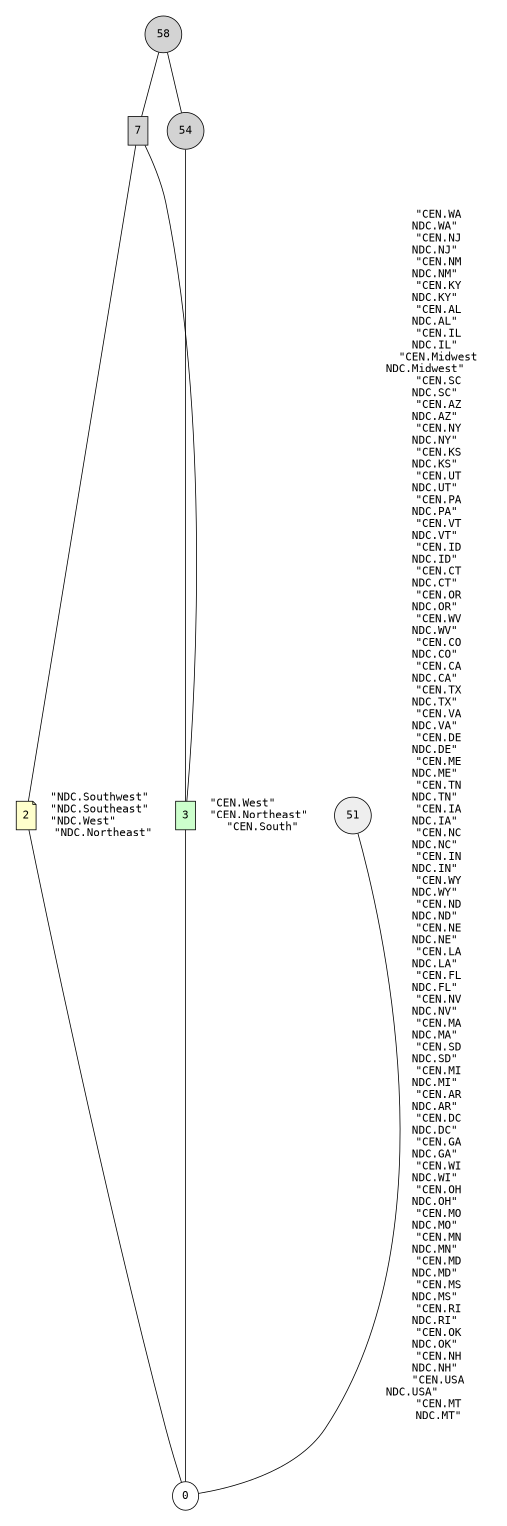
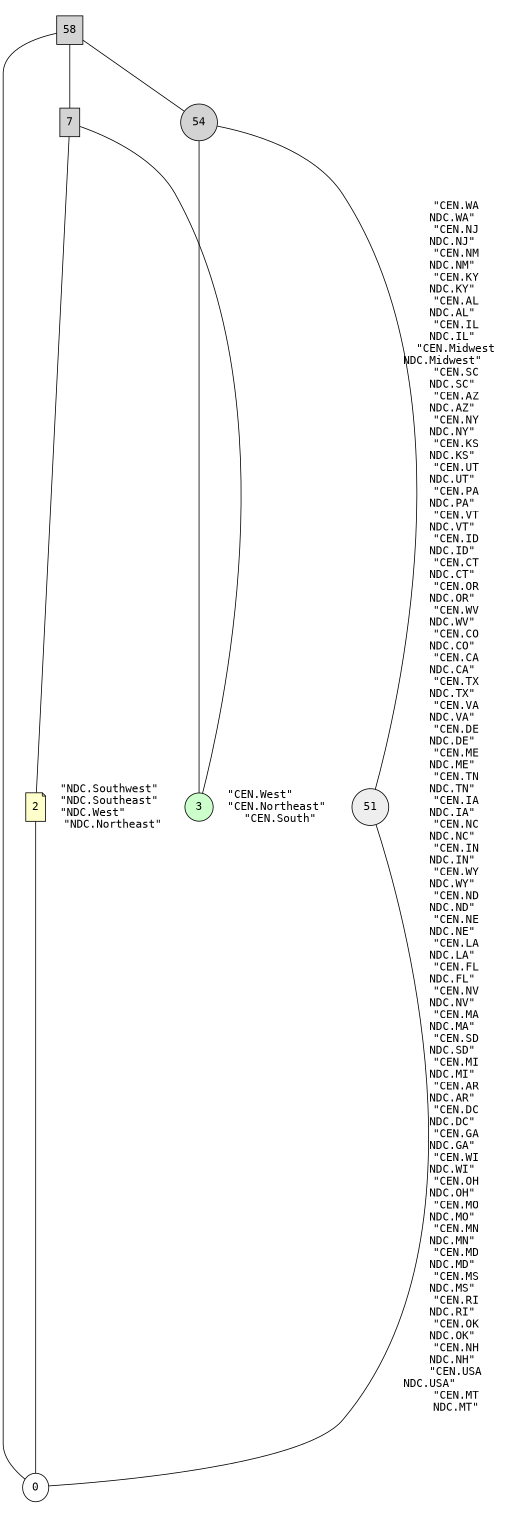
(163, 34) -> (70, 30)
none -> (412, 414)
(186, 815) -> (199, 807)
(186, 1156) -> (3, 744)
